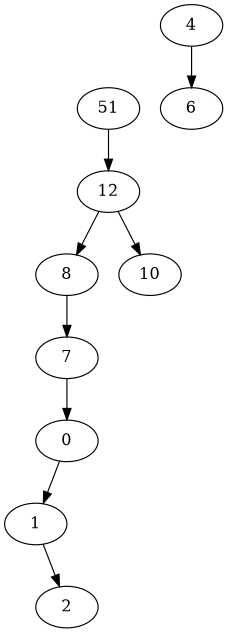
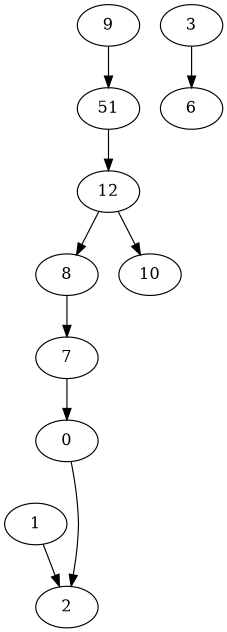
none -> (108, 25)
(192, 25) -> (192, 25)
(54, 477) -> (78, 518)
